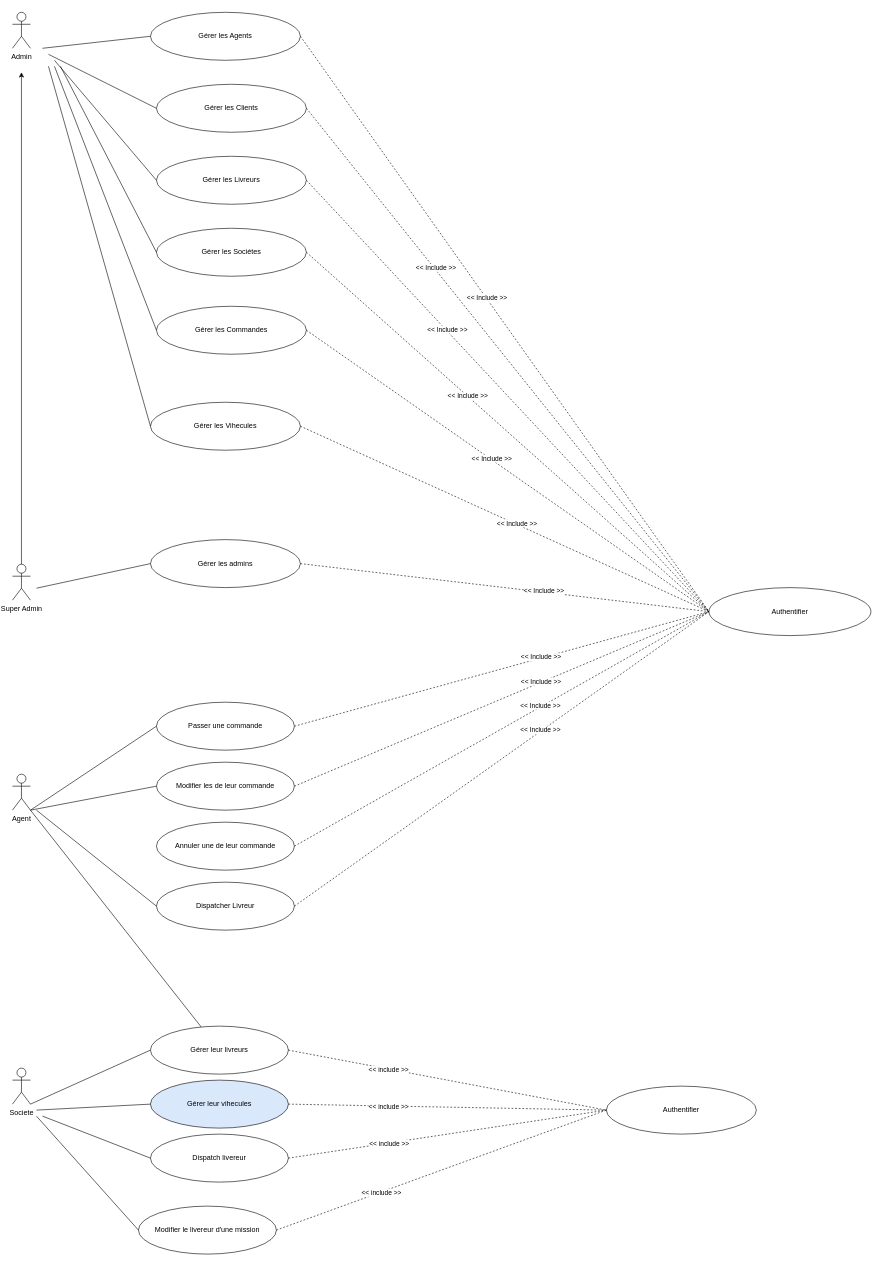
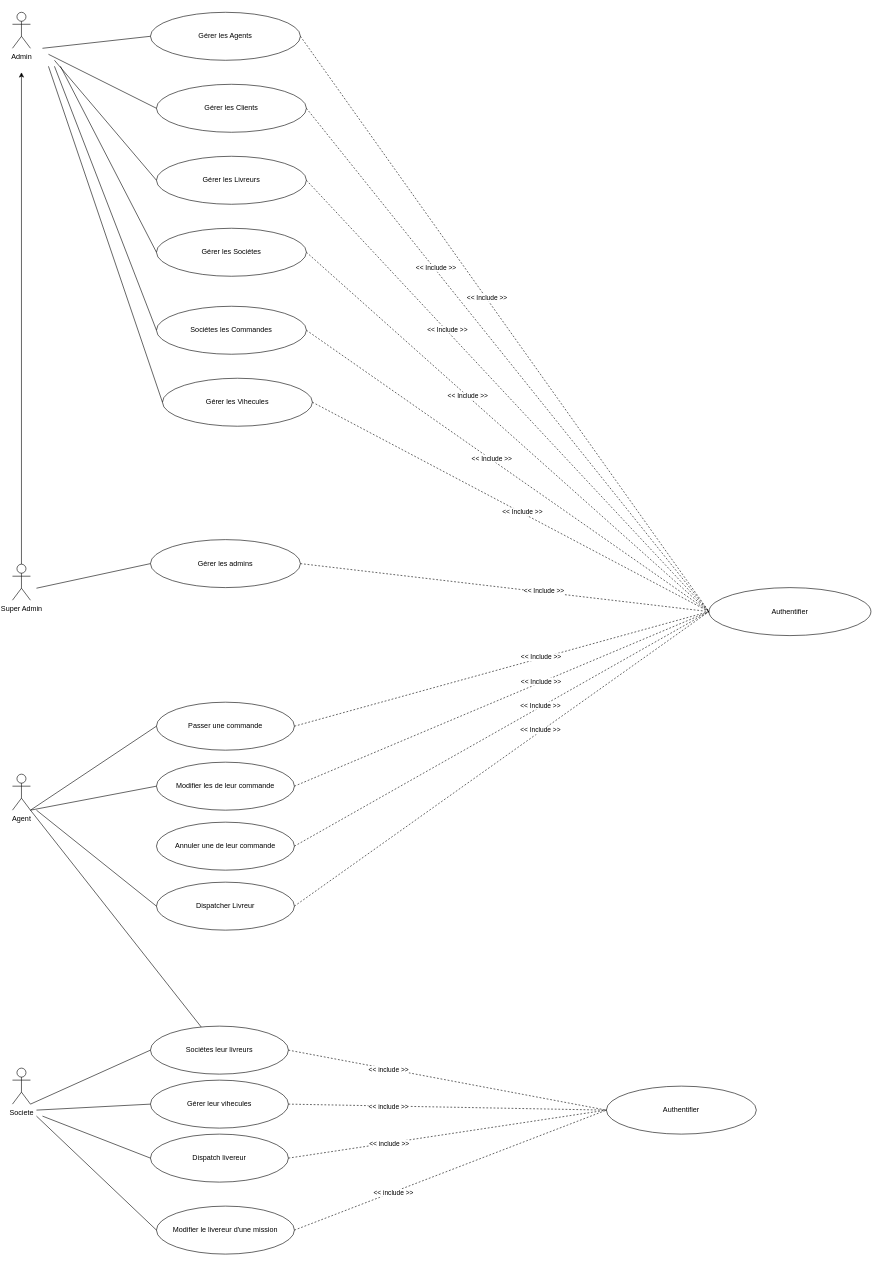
(231, 330) -> (231, 330)
(225, 426) -> (237, 402)
(219, 1050) -> (219, 1050)
(219, 1104) -> (219, 1104)
(207, 1230) -> (225, 1230)
